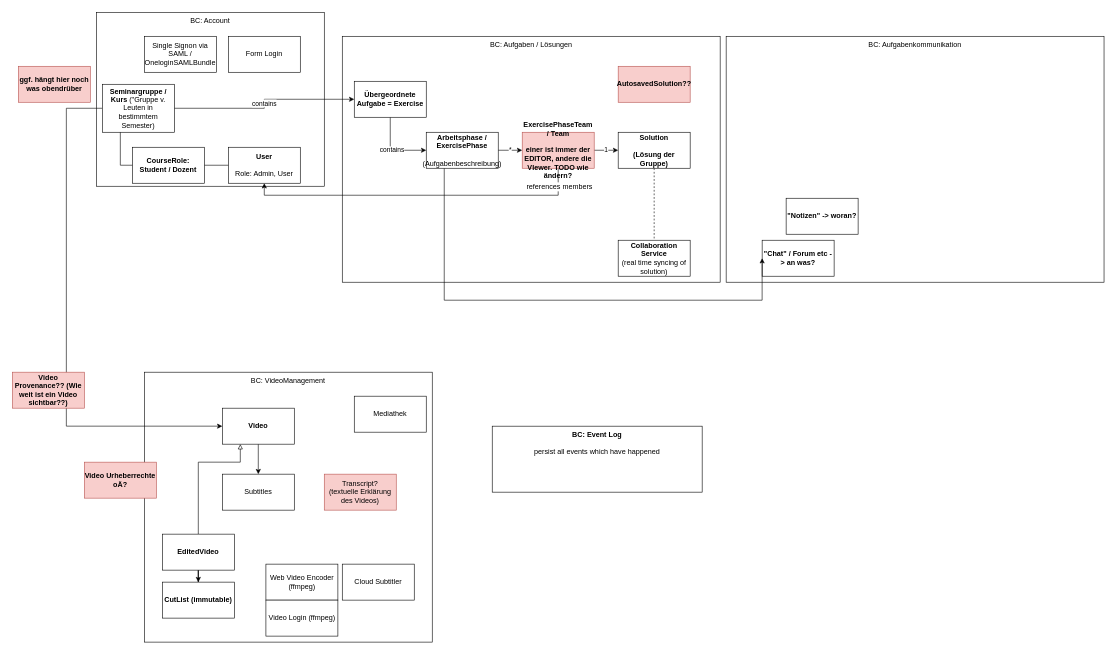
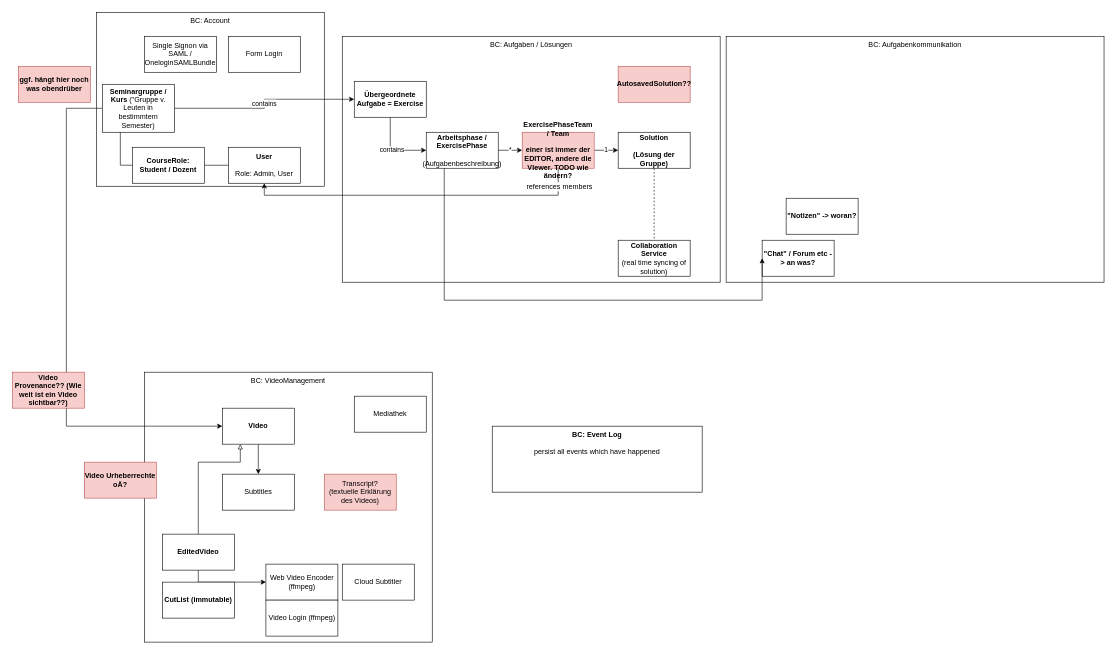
(198, 582) -> (198, 579)
